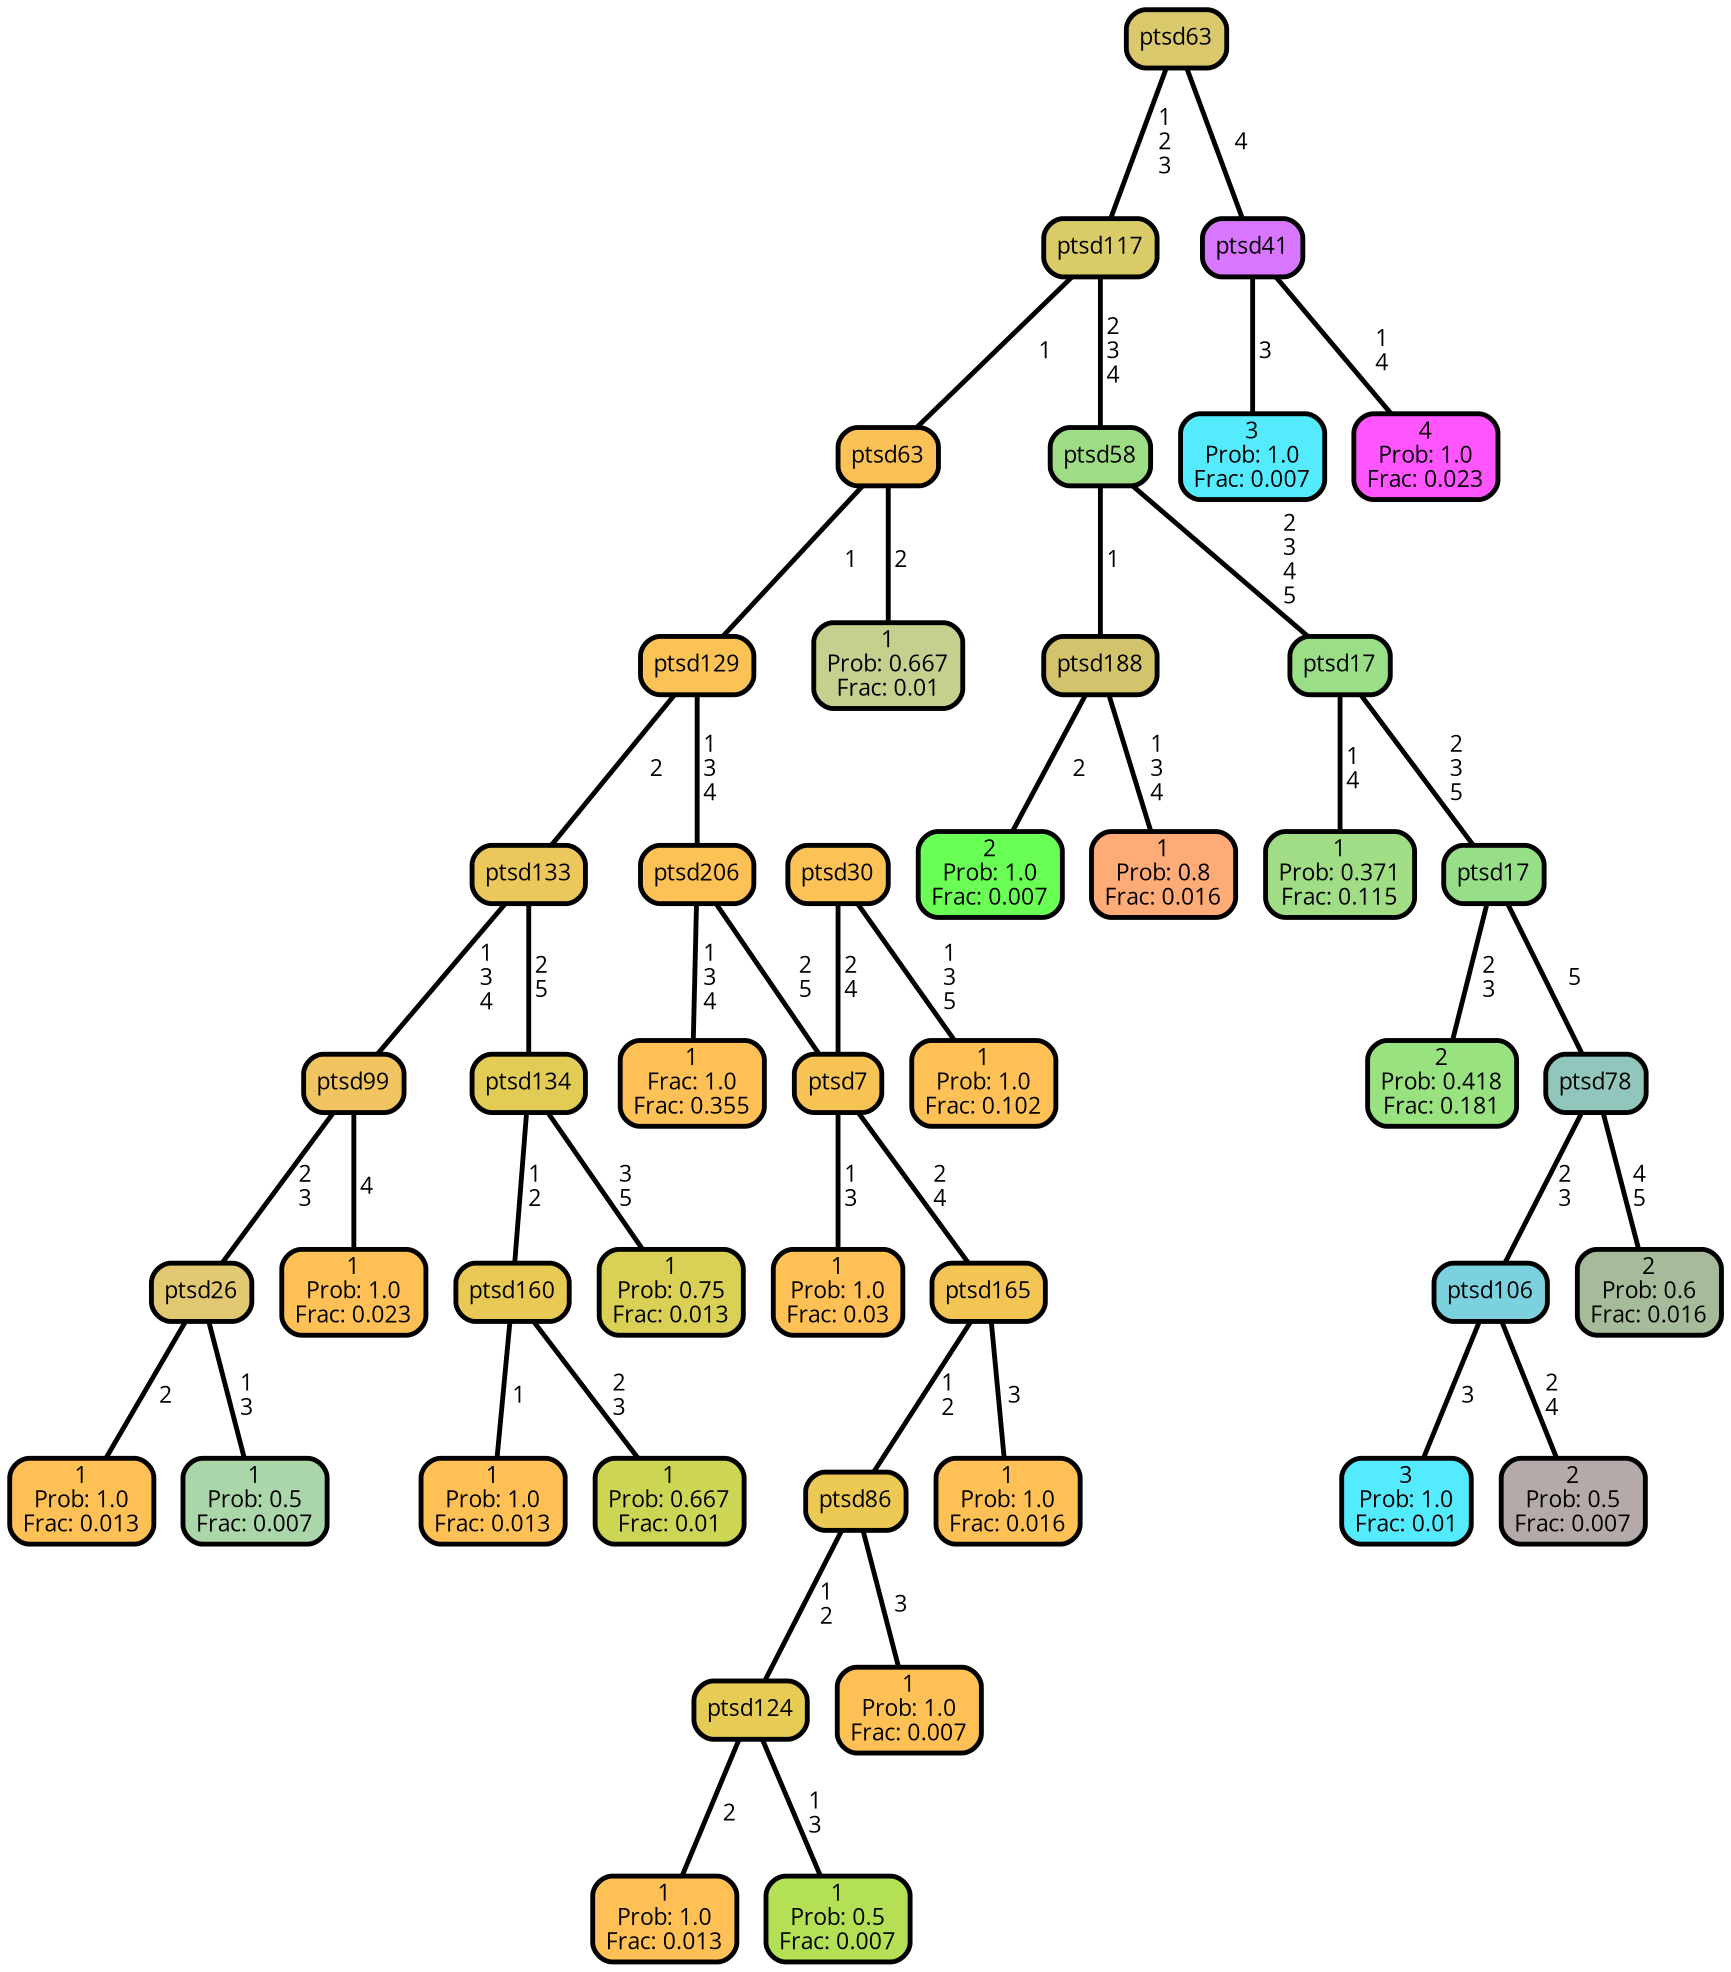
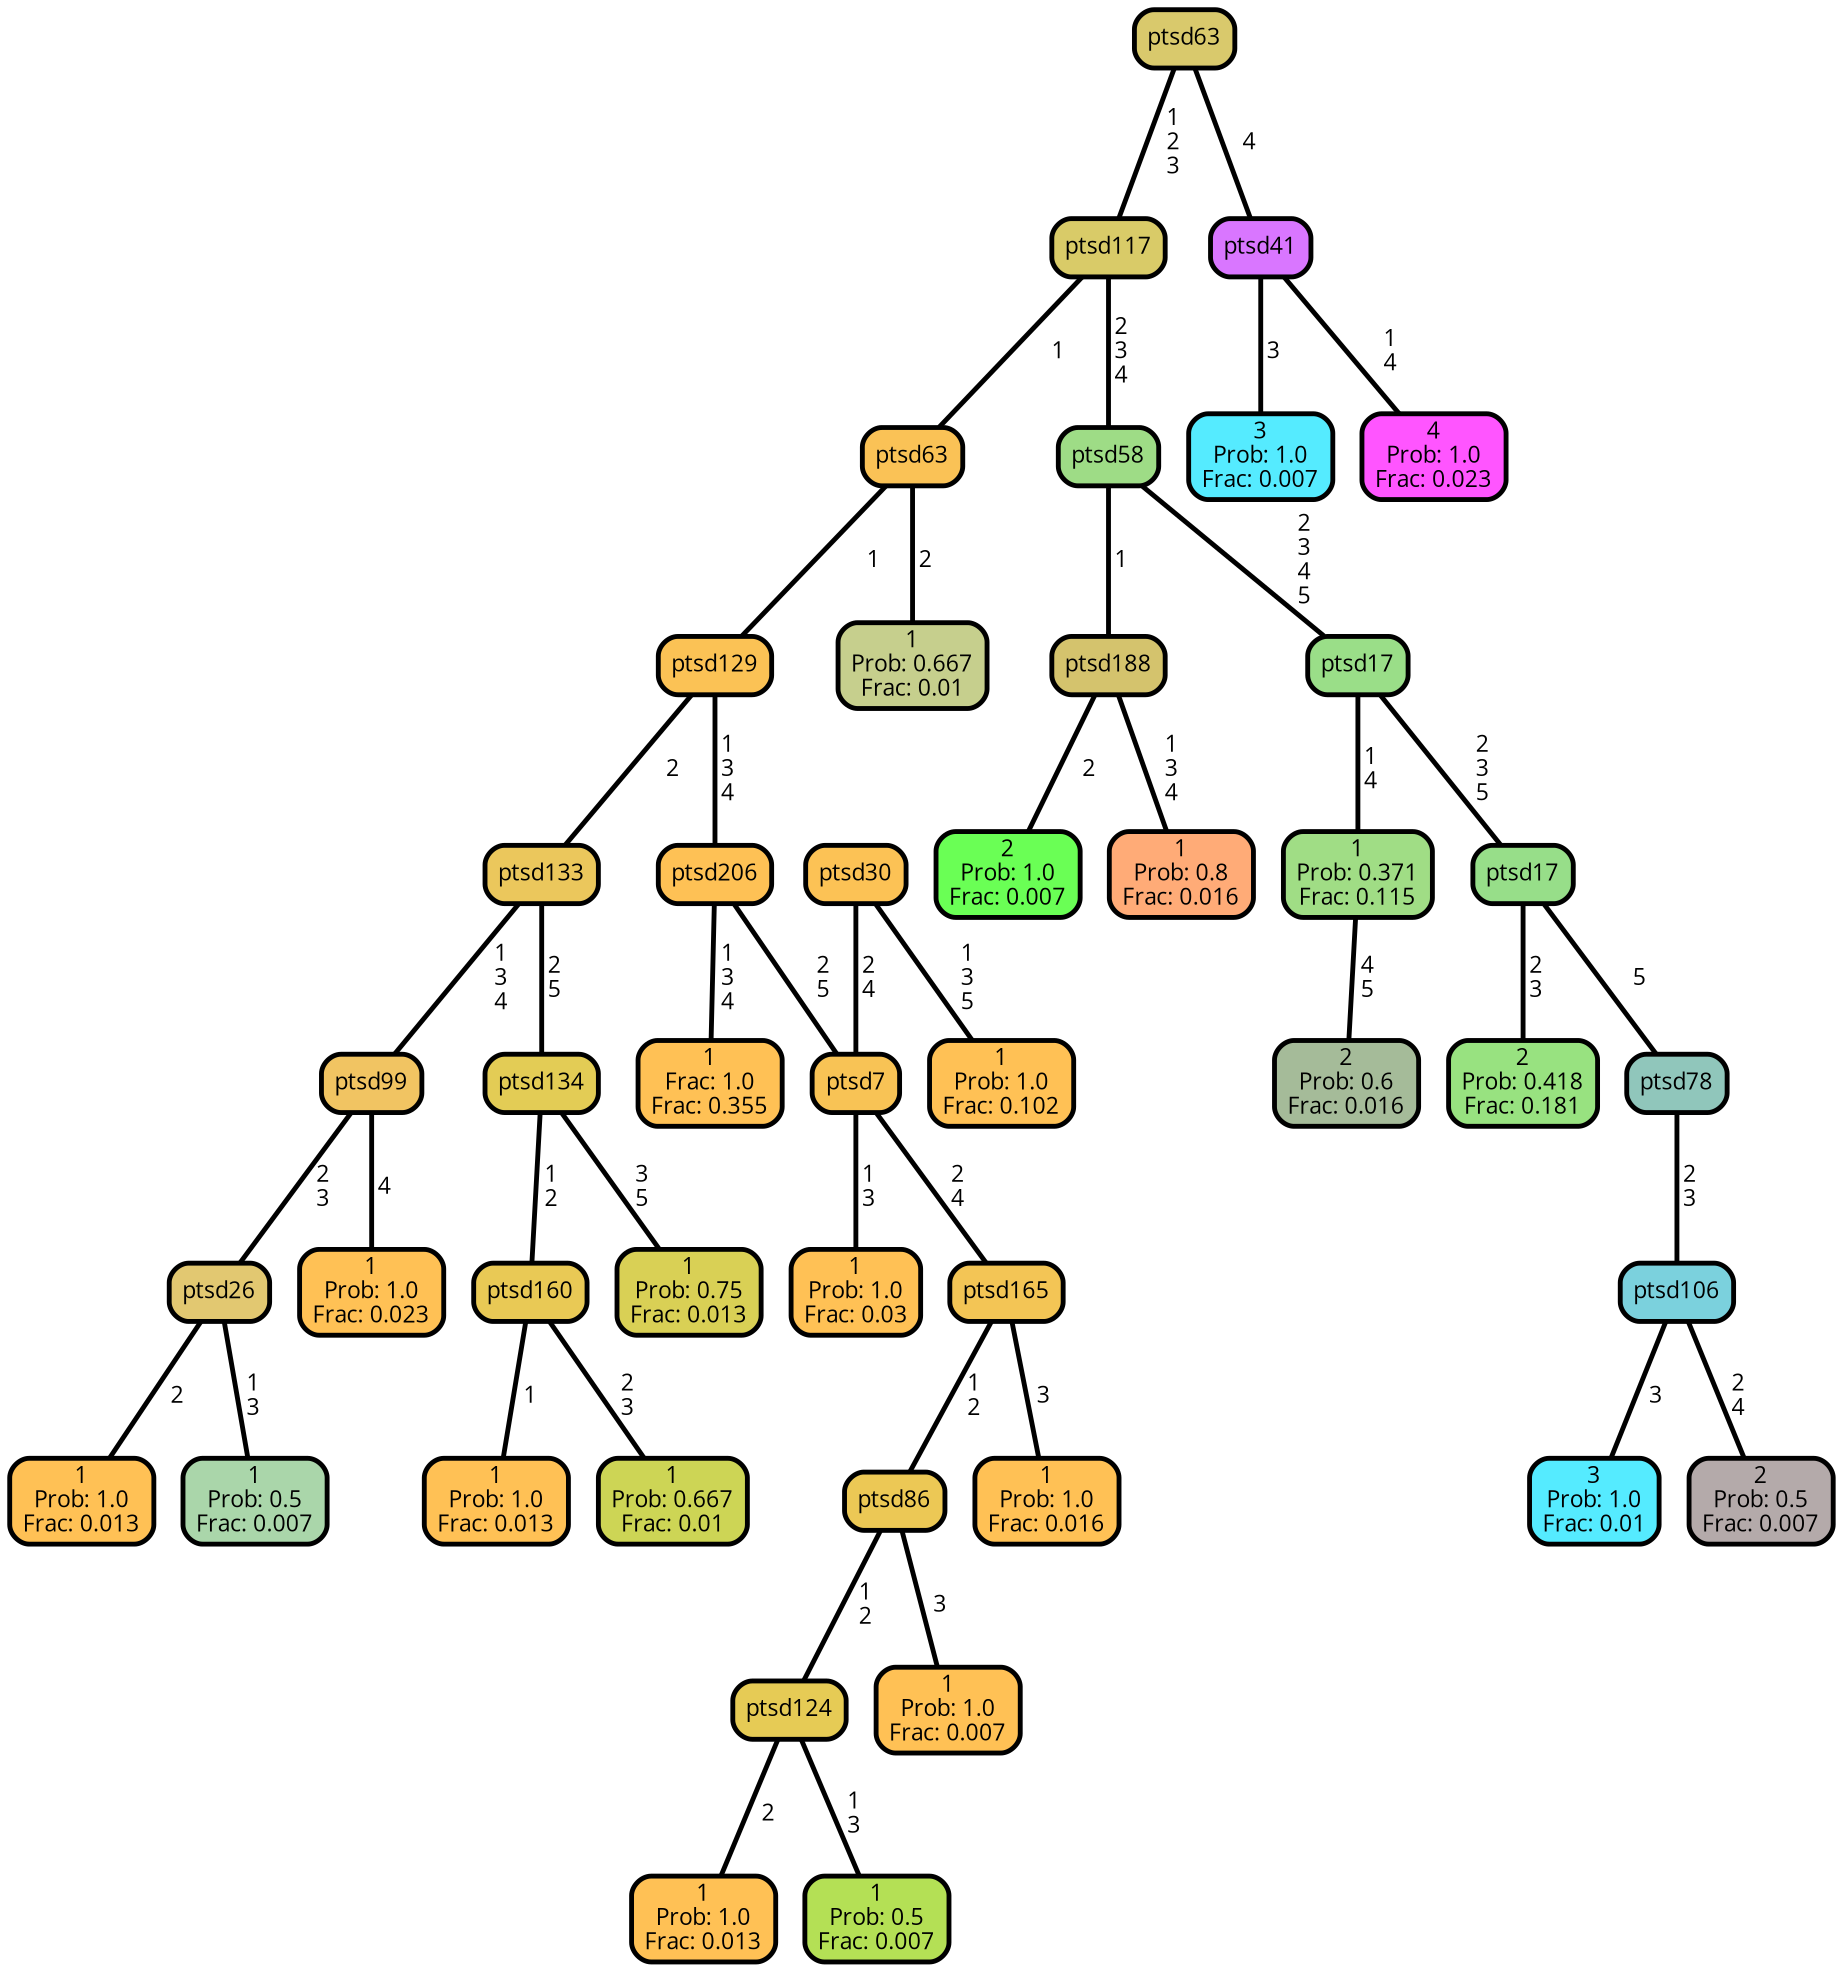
(1621, 1181) -> (1352, 979)
